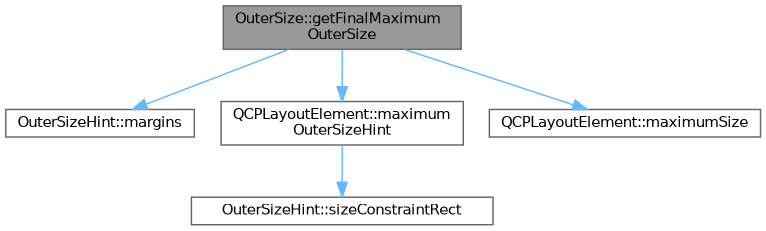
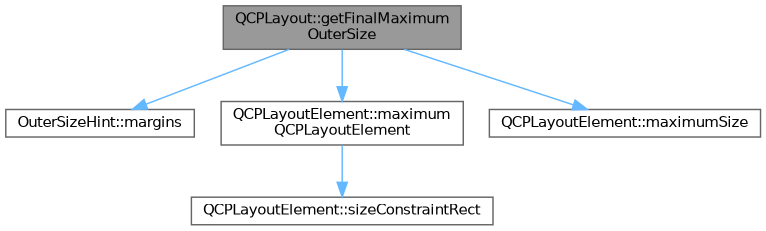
(342, 28) -> (342, 28)
(342, 123) -> (342, 123)
(342, 211) -> (342, 211)
